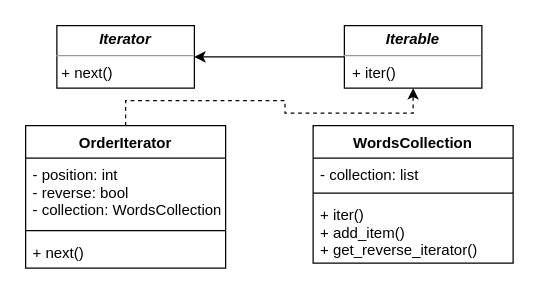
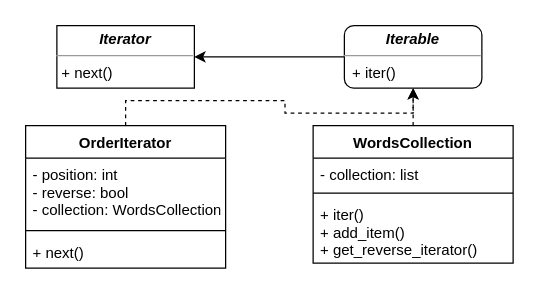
(413, 57) -> (413, 57)
none -> (413, 122)
